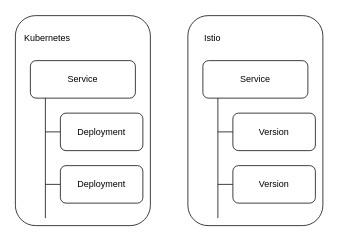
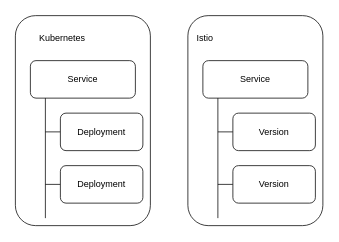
(72, 38) -> (87, 38)
(252, 38) -> (244, 38)
